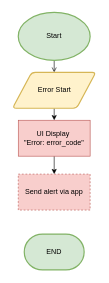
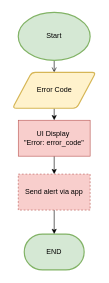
(55, 90) -> (55, 90)
none -> (54, 228)
